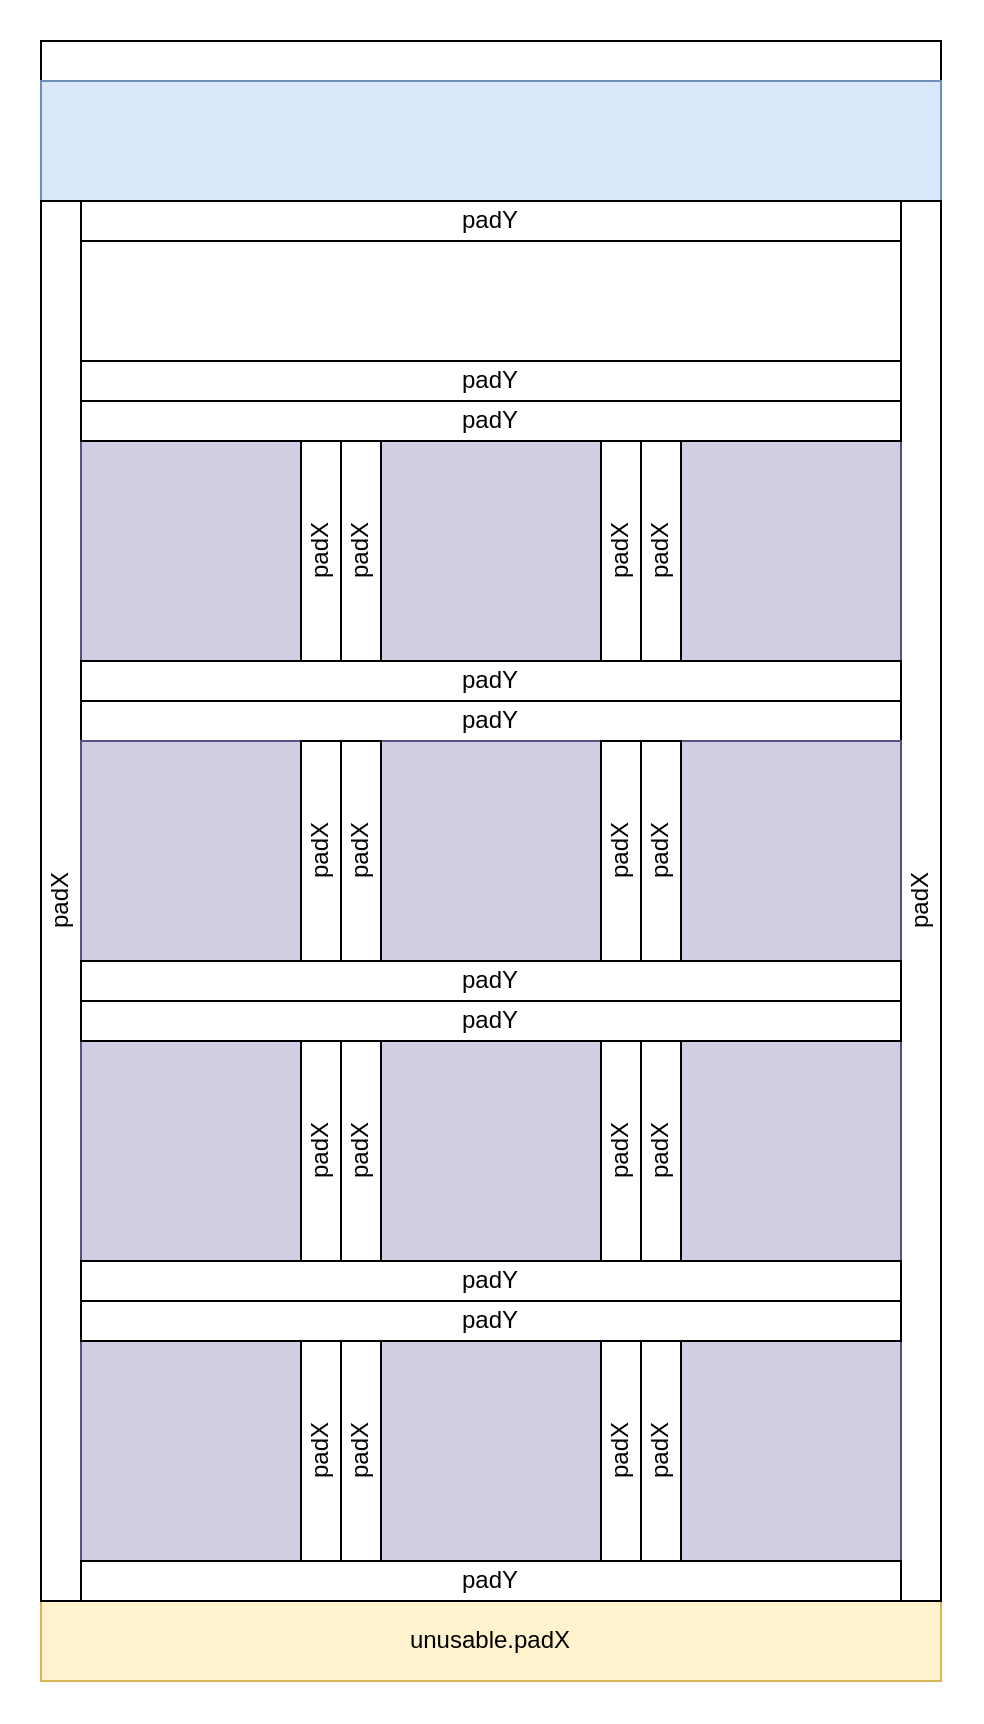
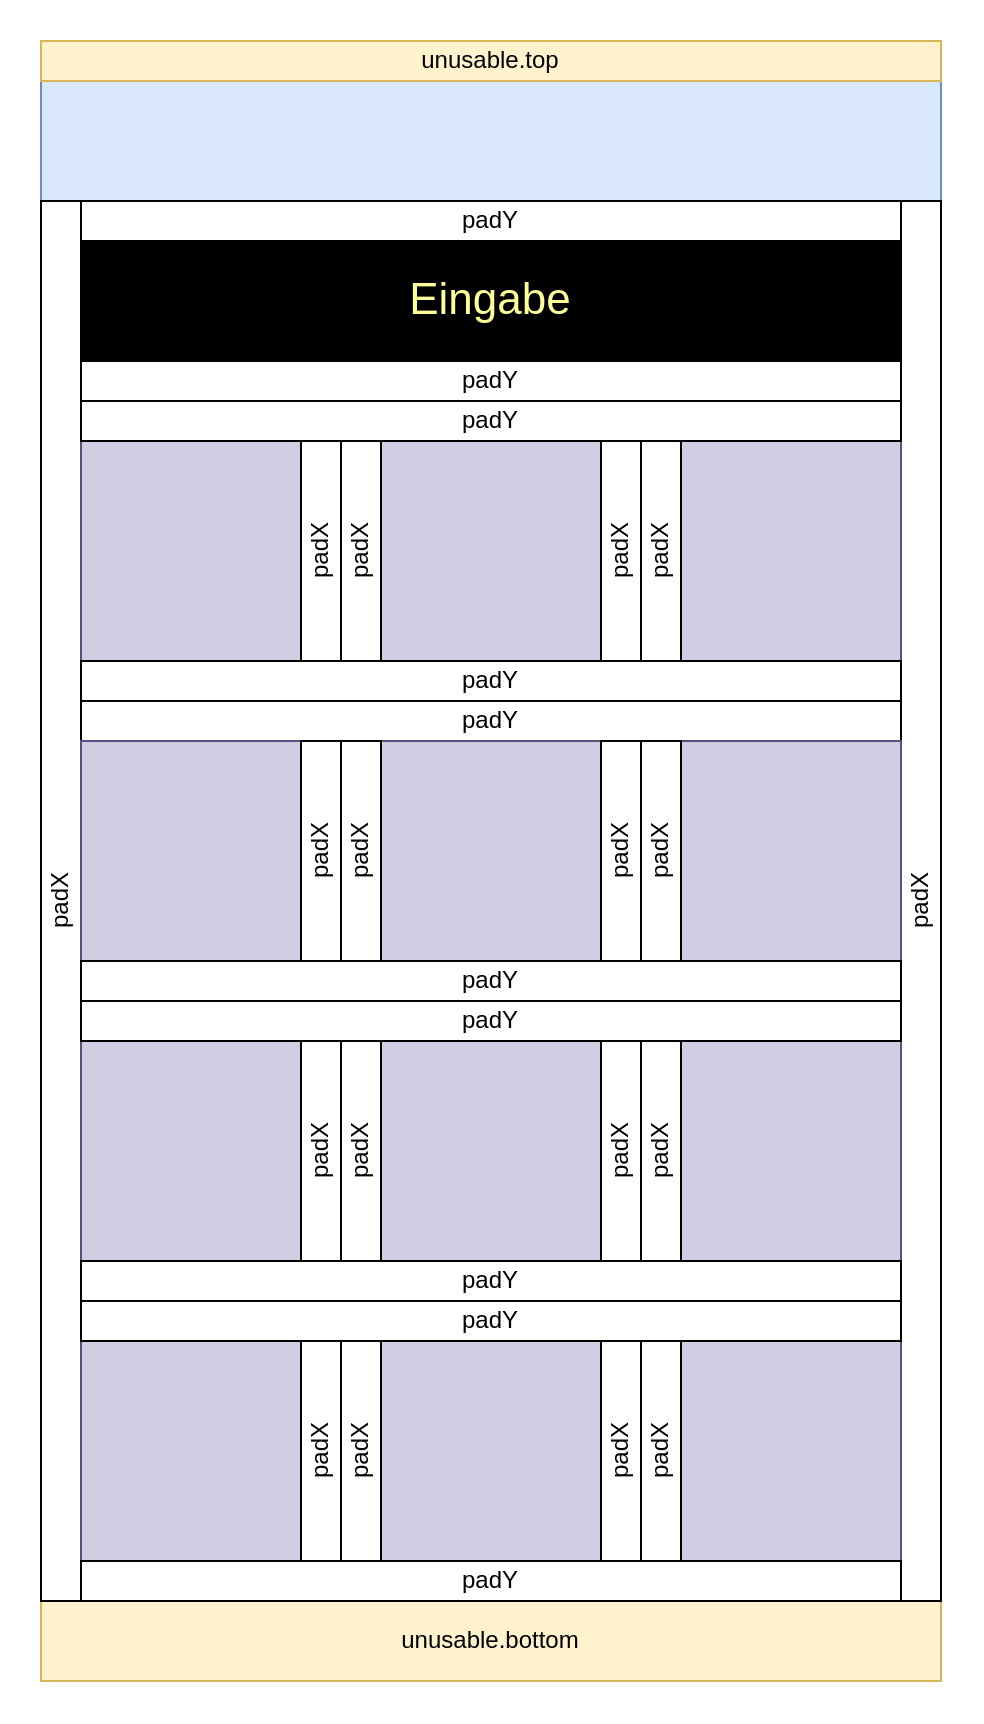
none -> (491, 61)
none -> (491, 301)
(491, 1641) -> (491, 1641)
